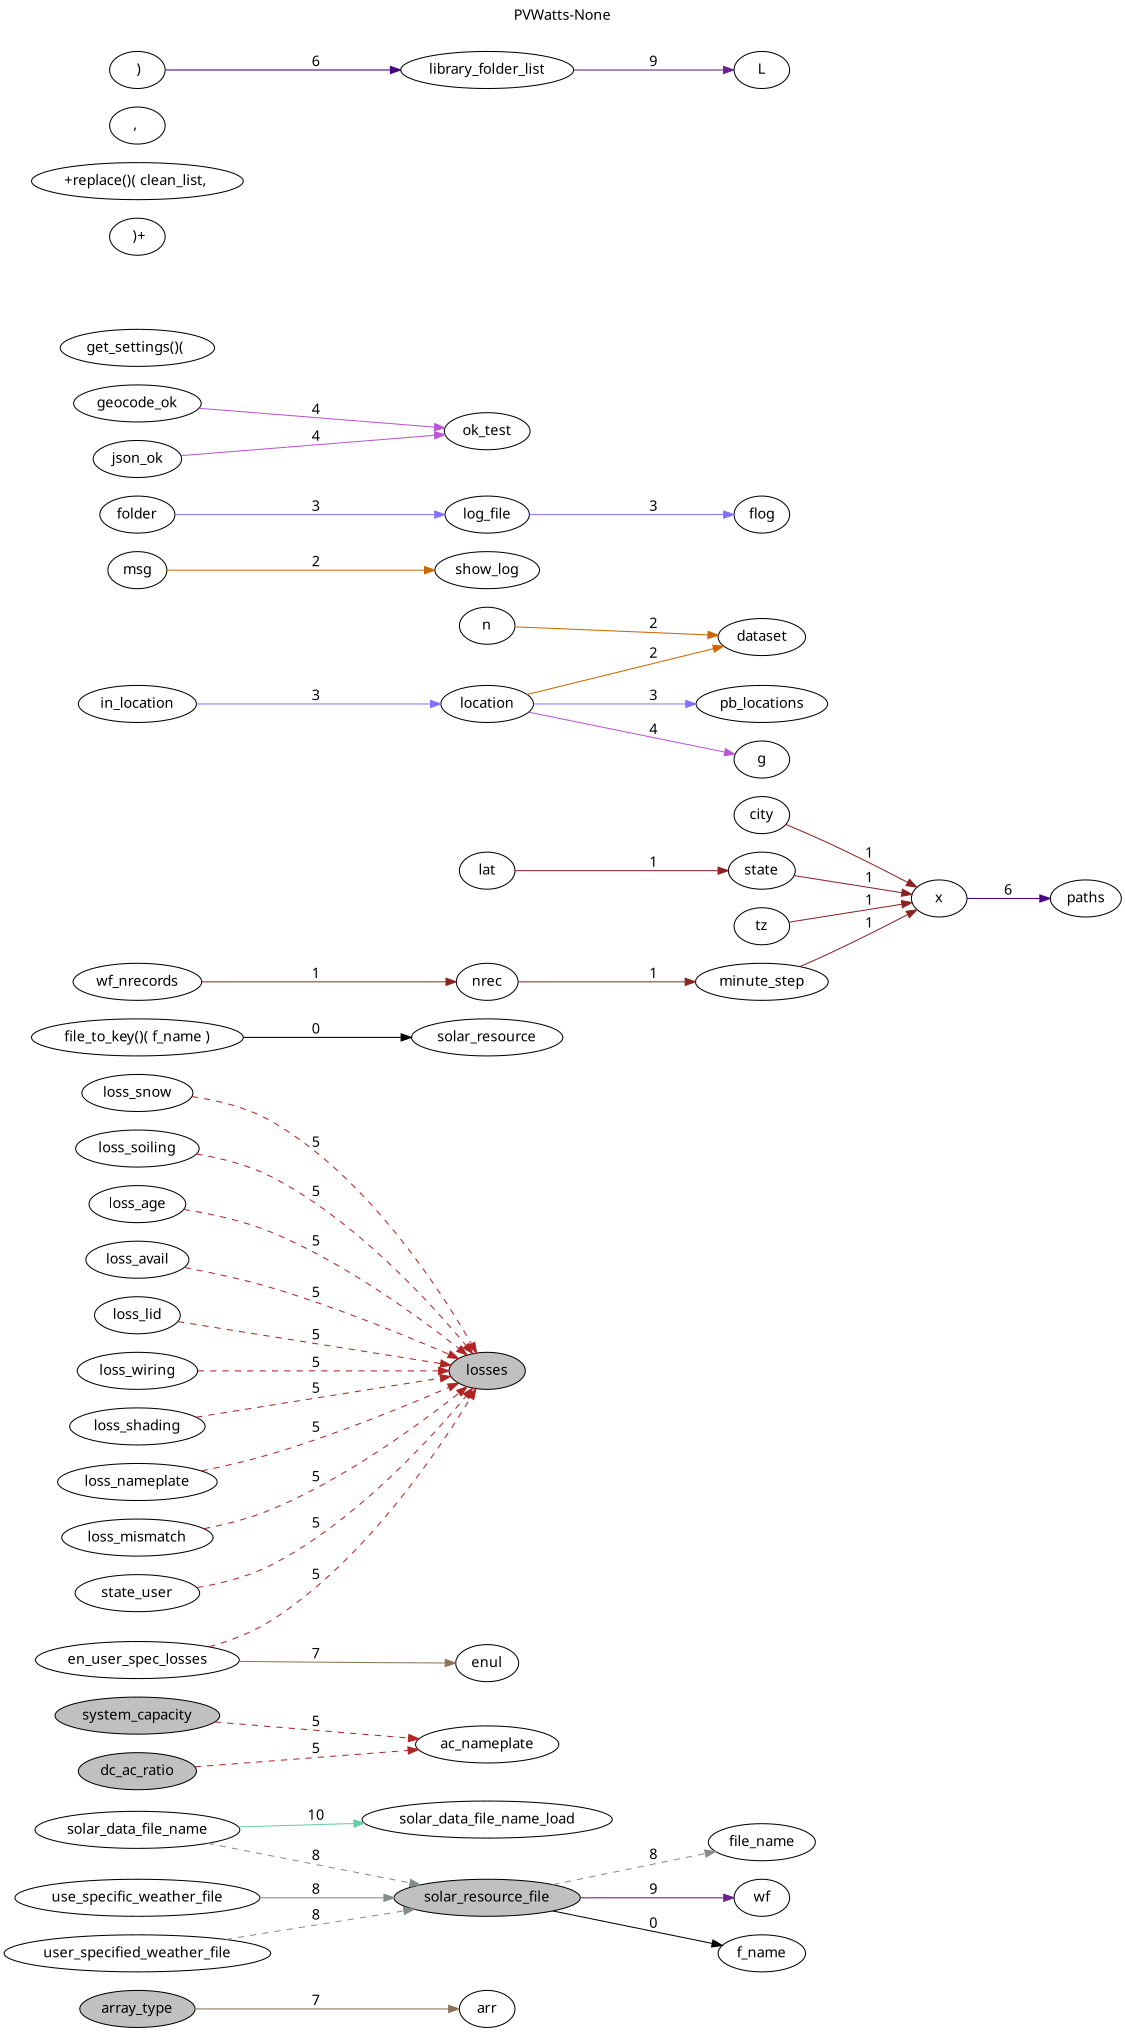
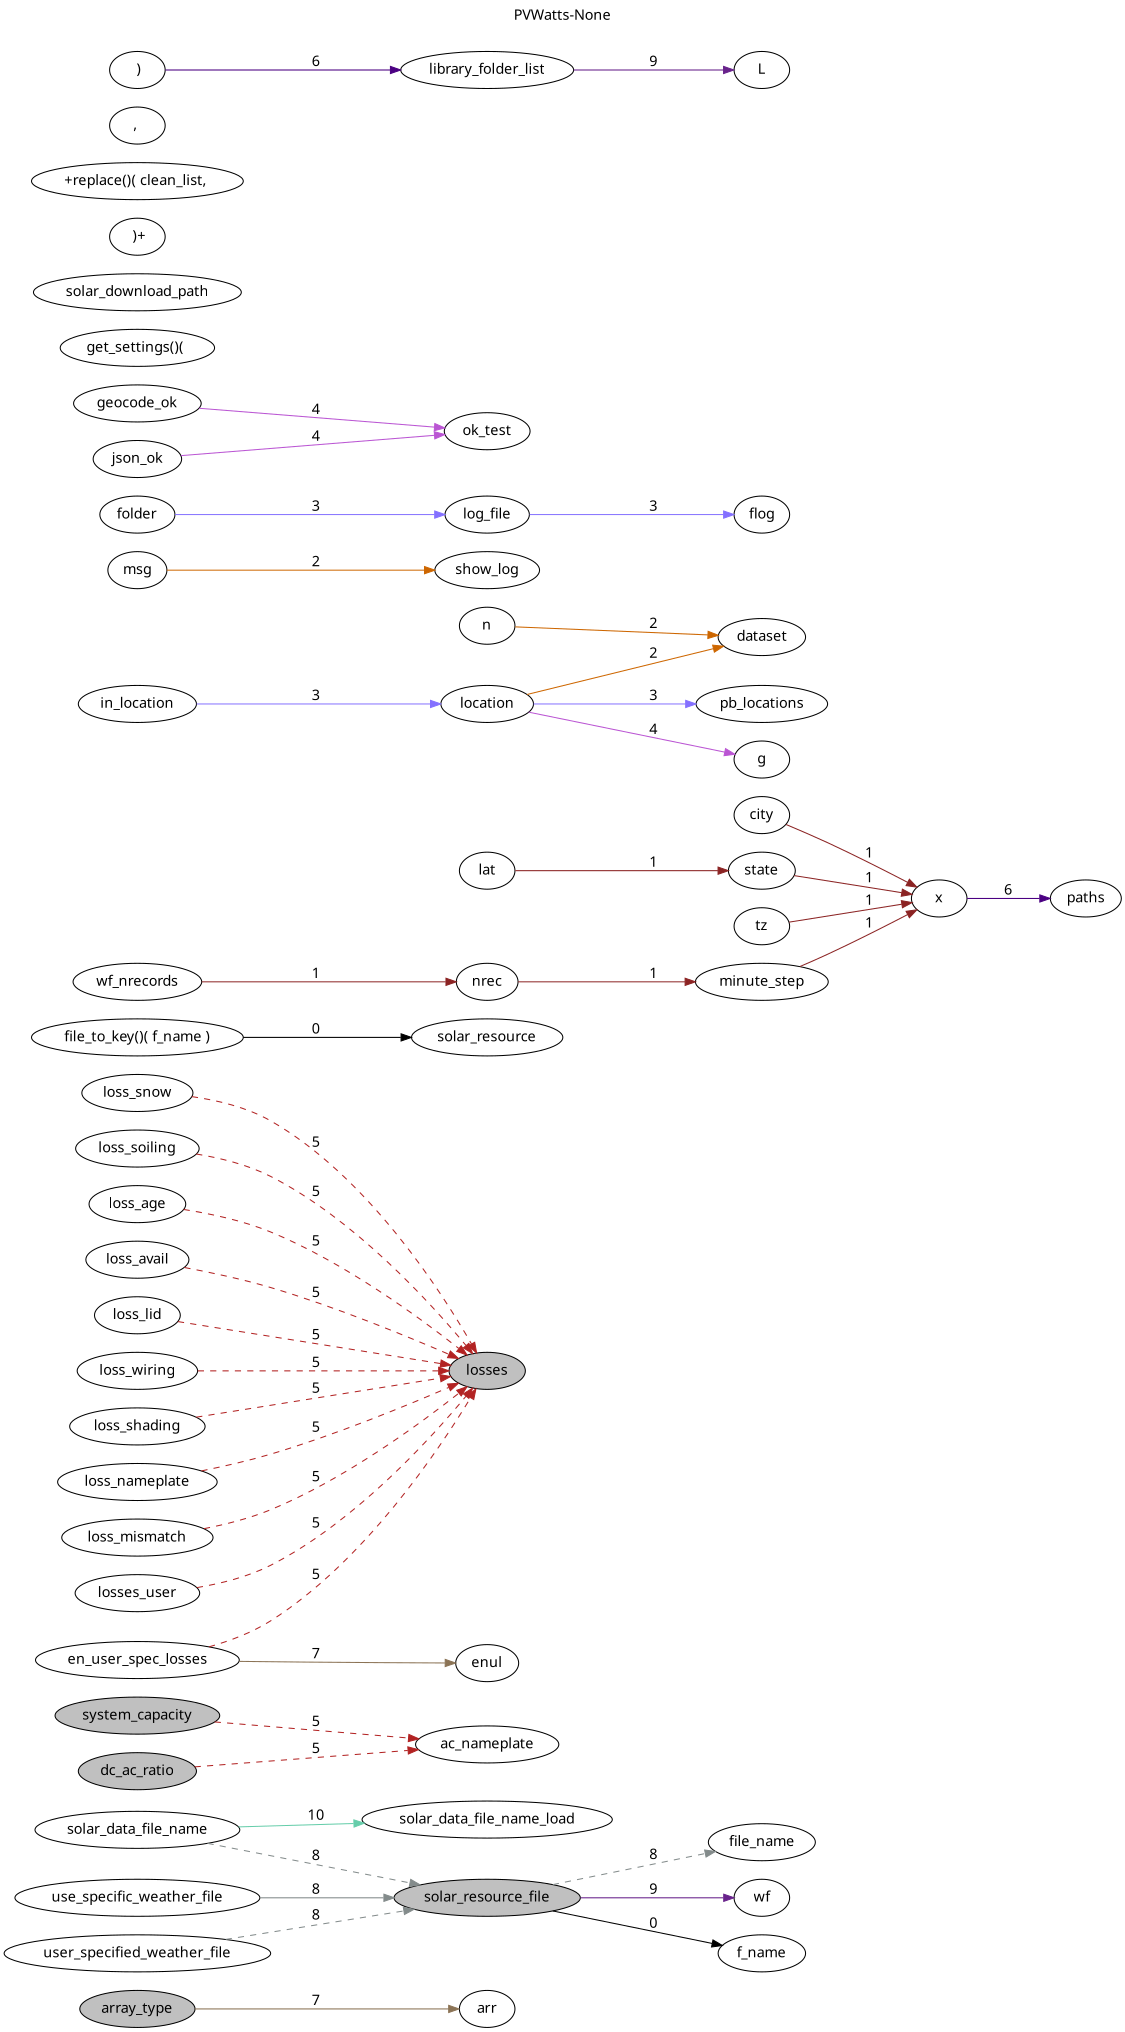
none -> (137, 292)
(137, 1593) -> (137, 1593)
